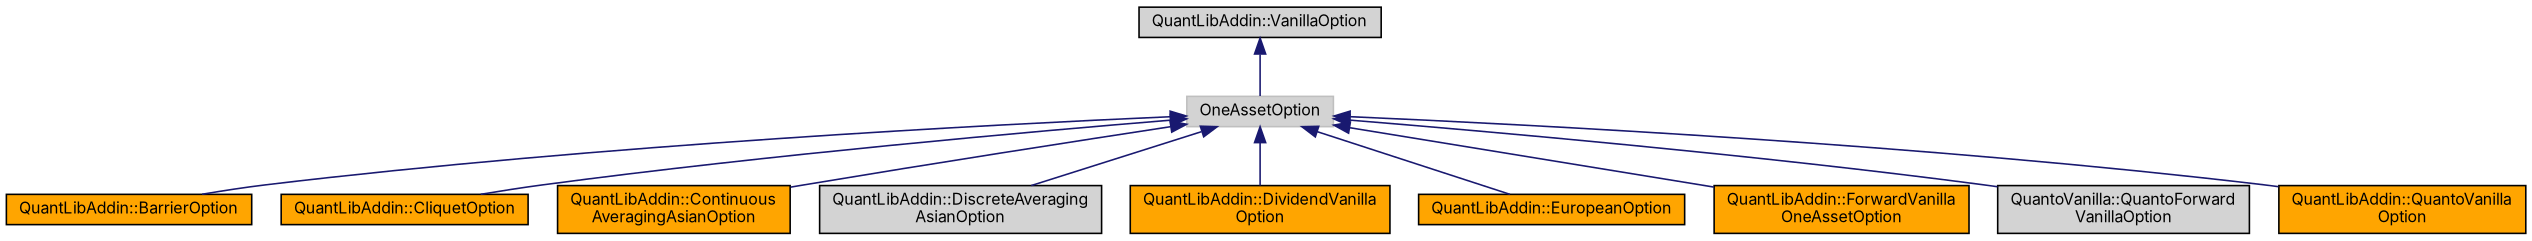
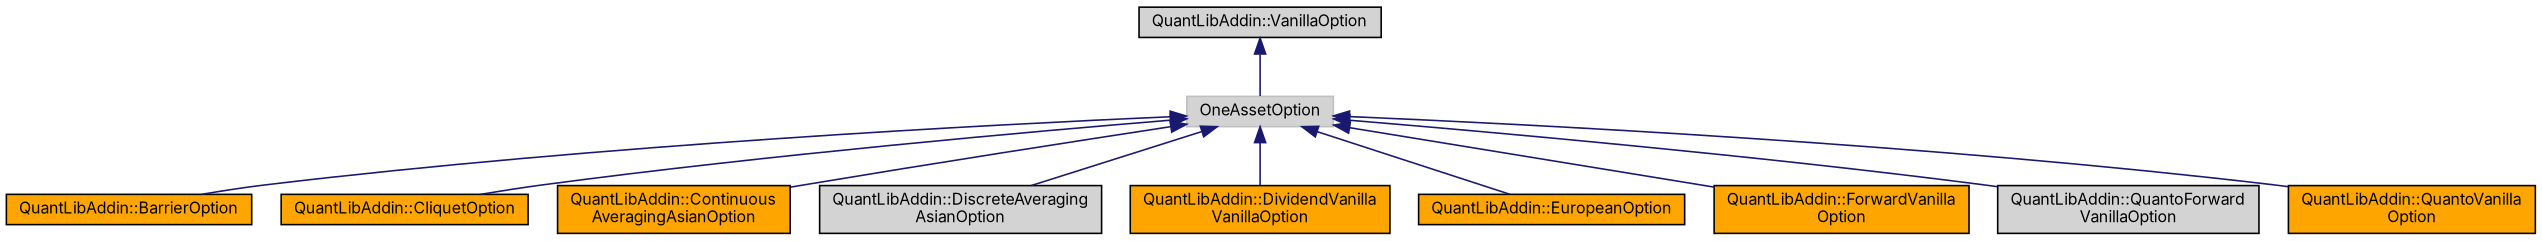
(1260, 209) -> (1260, 209)
(1842, 209) -> (1842, 209)
(2124, 209) -> (2128, 209)
